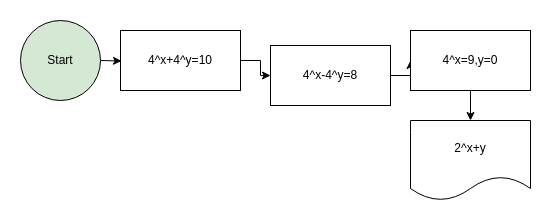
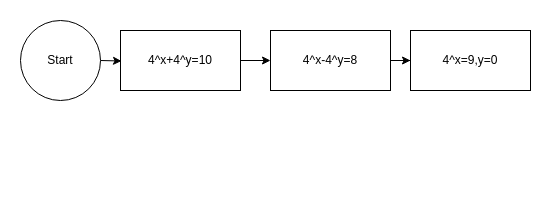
(61, 61) -> (61, 61)
(331, 76) -> (331, 61)
(471, 110) -> none
(471, 161) -> none
